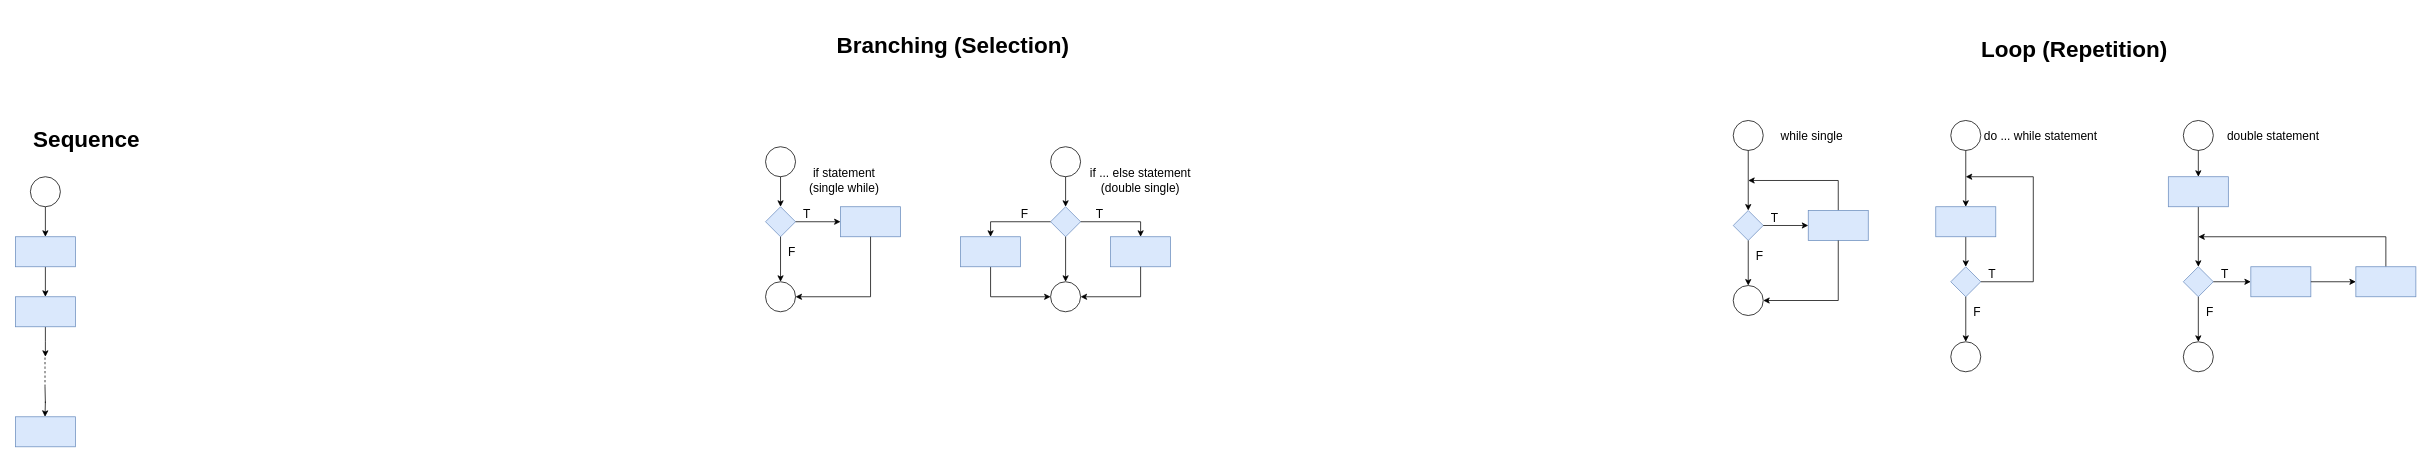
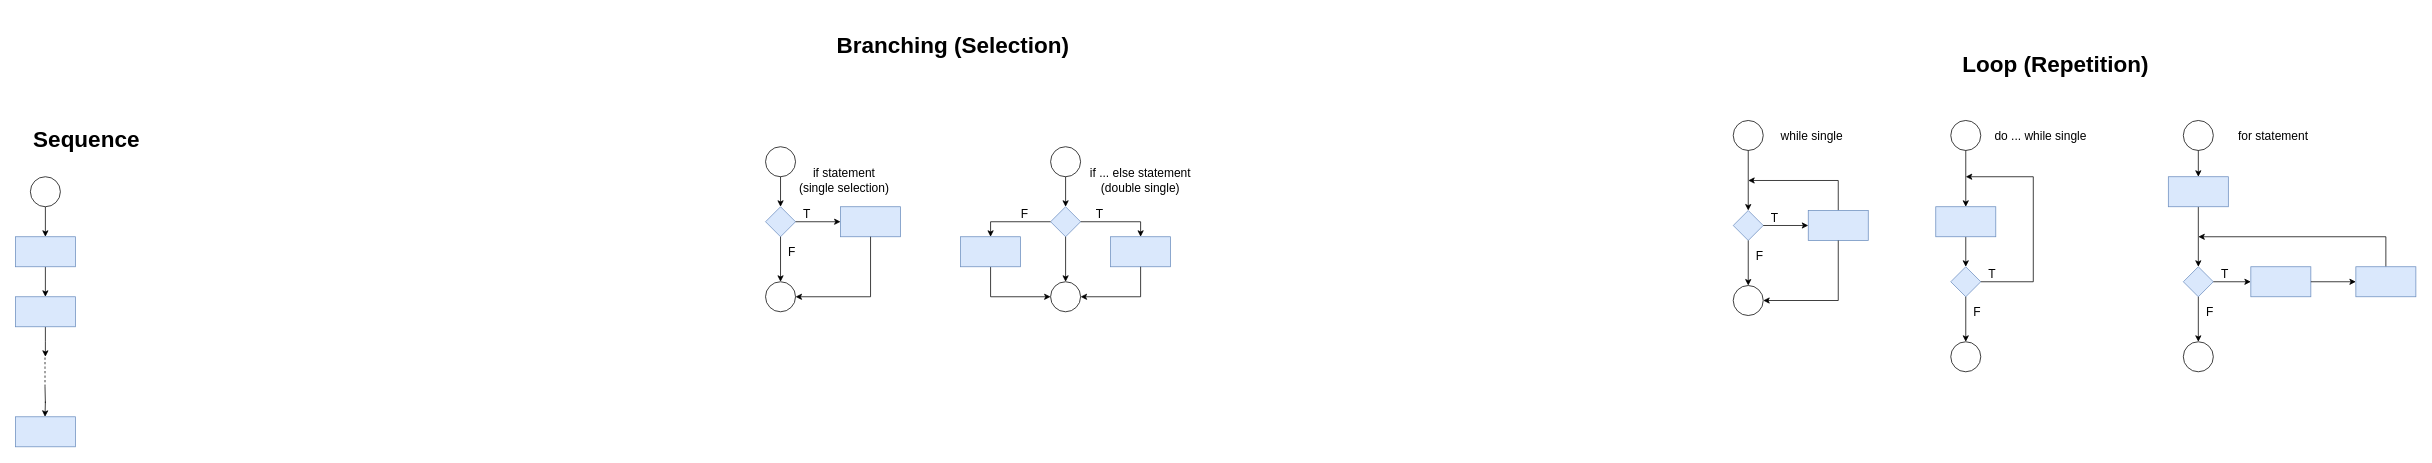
(2074, 49) -> (2055, 64)
(2040, 135) -> (2040, 135)
(2273, 135) -> (2273, 135)
(844, 180) -> (844, 180)
